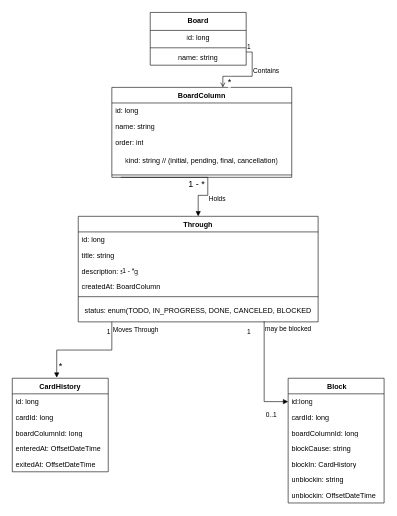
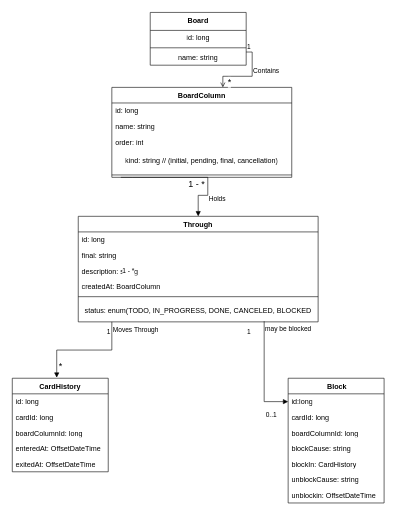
(103, 256) -> (103, 256)
(321, 480) -> (328, 480)
